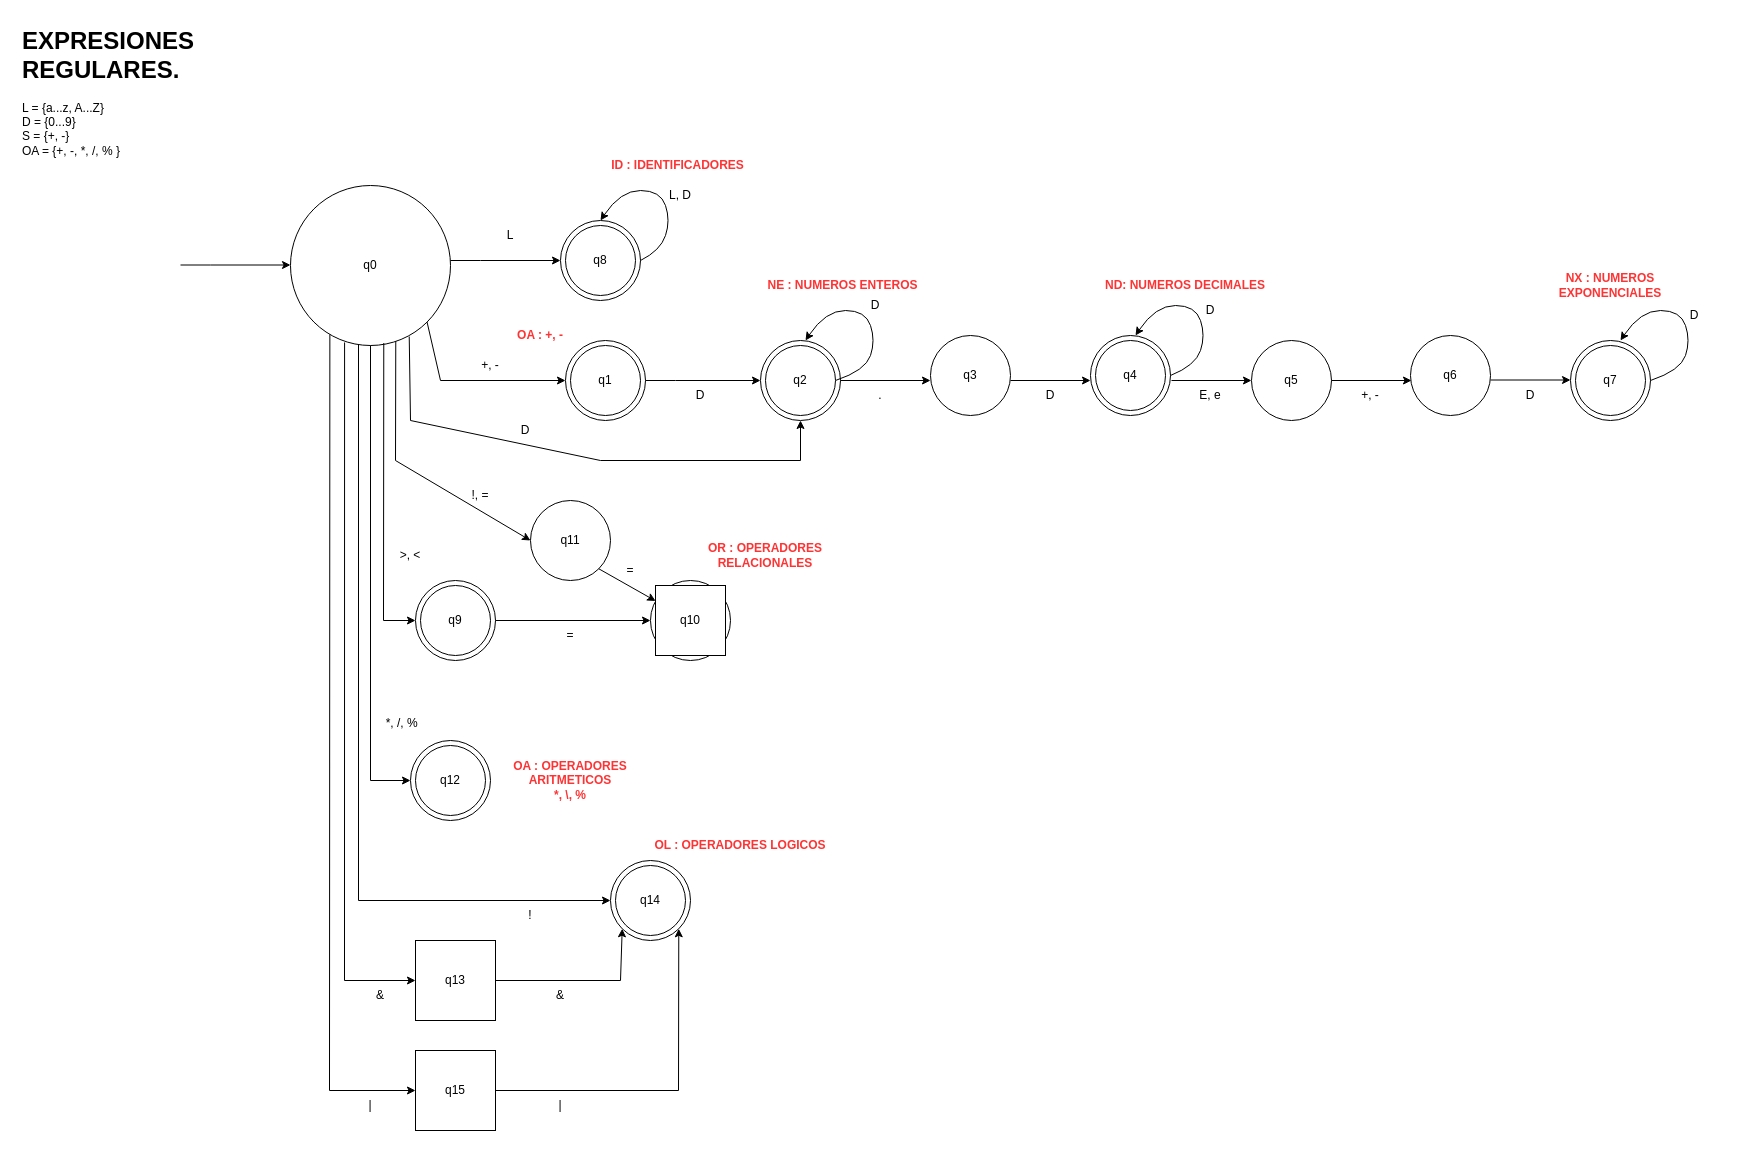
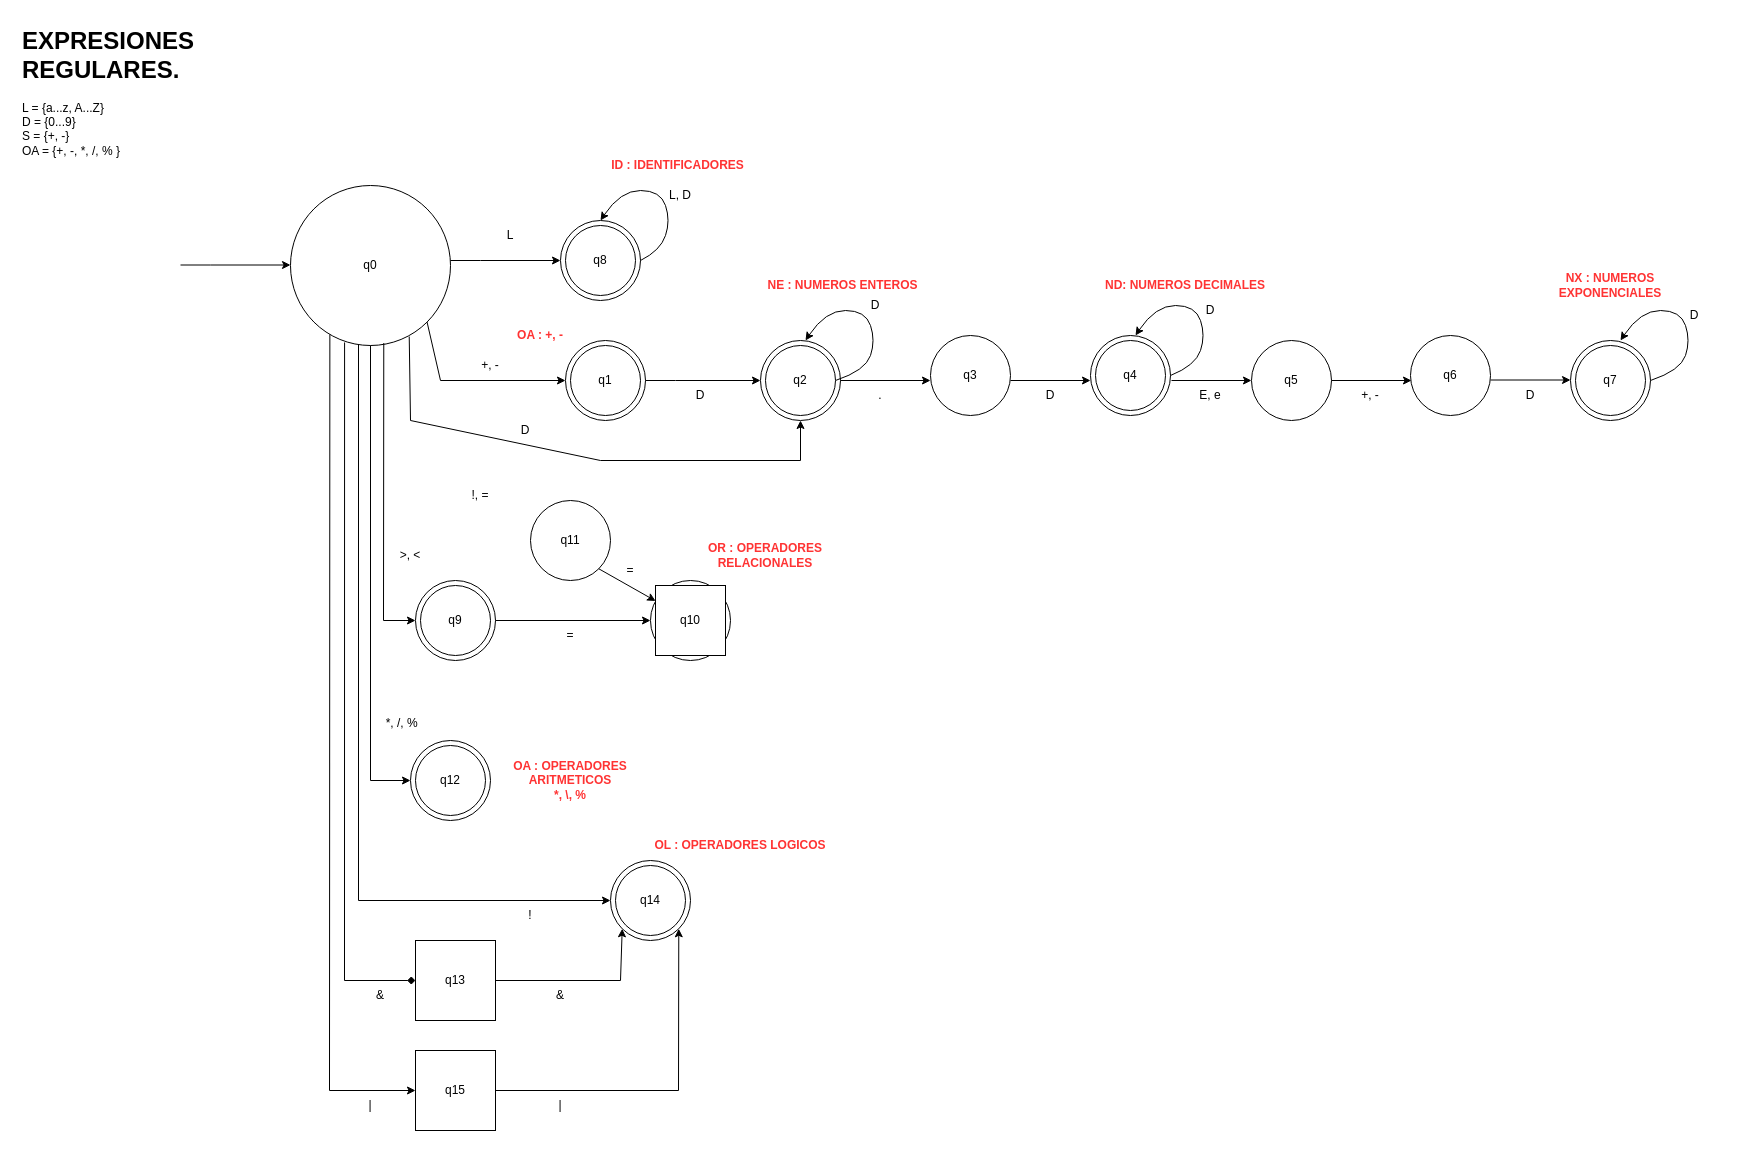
(408, 468) -> none
(407, 981) -> (407, 981)
